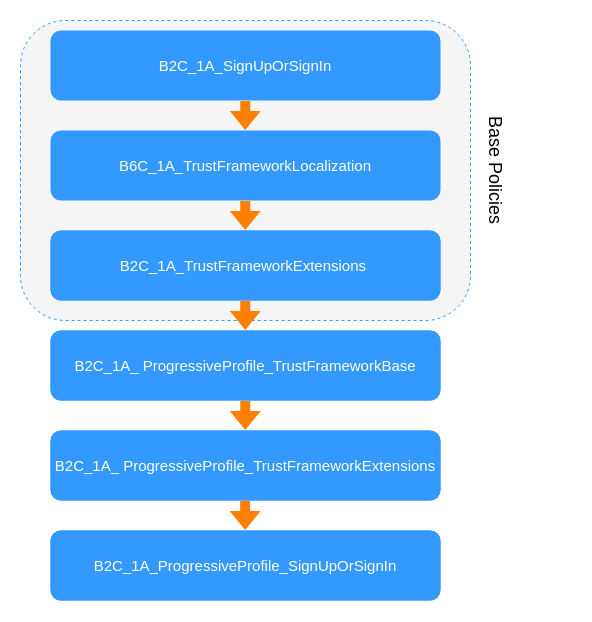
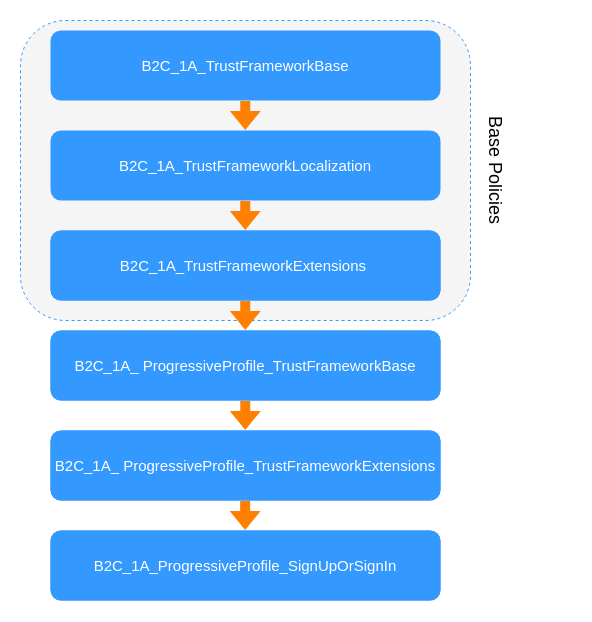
(246, 66) -> (246, 66)
(246, 166) -> (246, 166)
